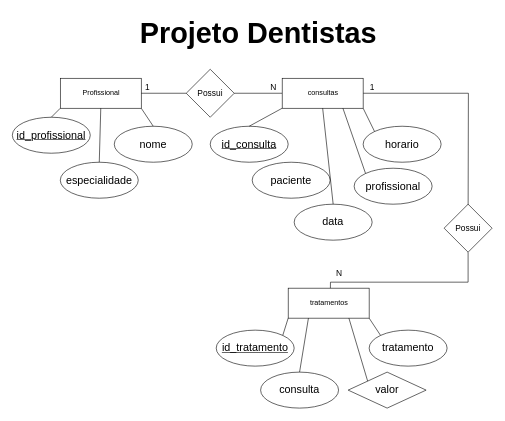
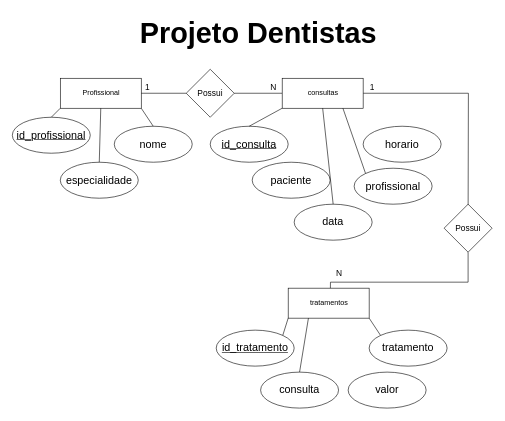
(369, 120) -> none
(359, 350) -> none
(387, 390) -> (387, 390)
